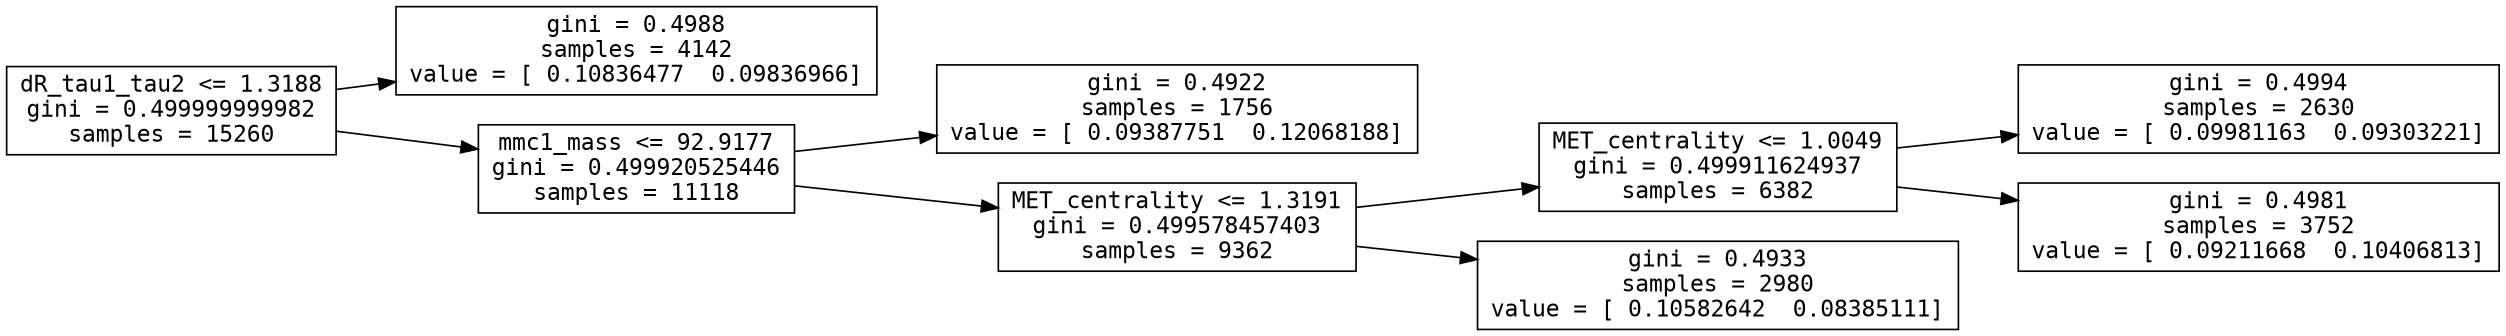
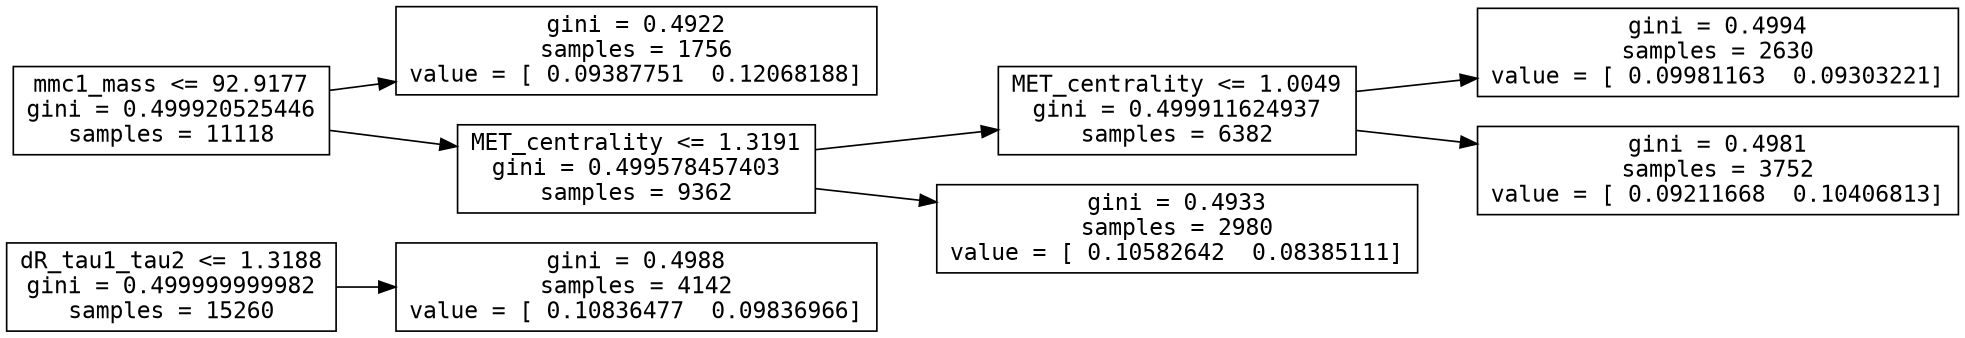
(399, 139) -> none
